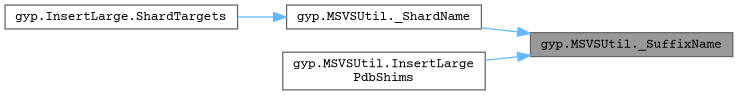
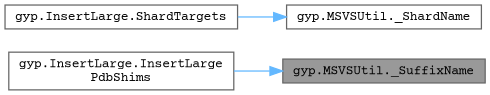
(500, 30) -> none
(384, 71) -> (121, 71)
